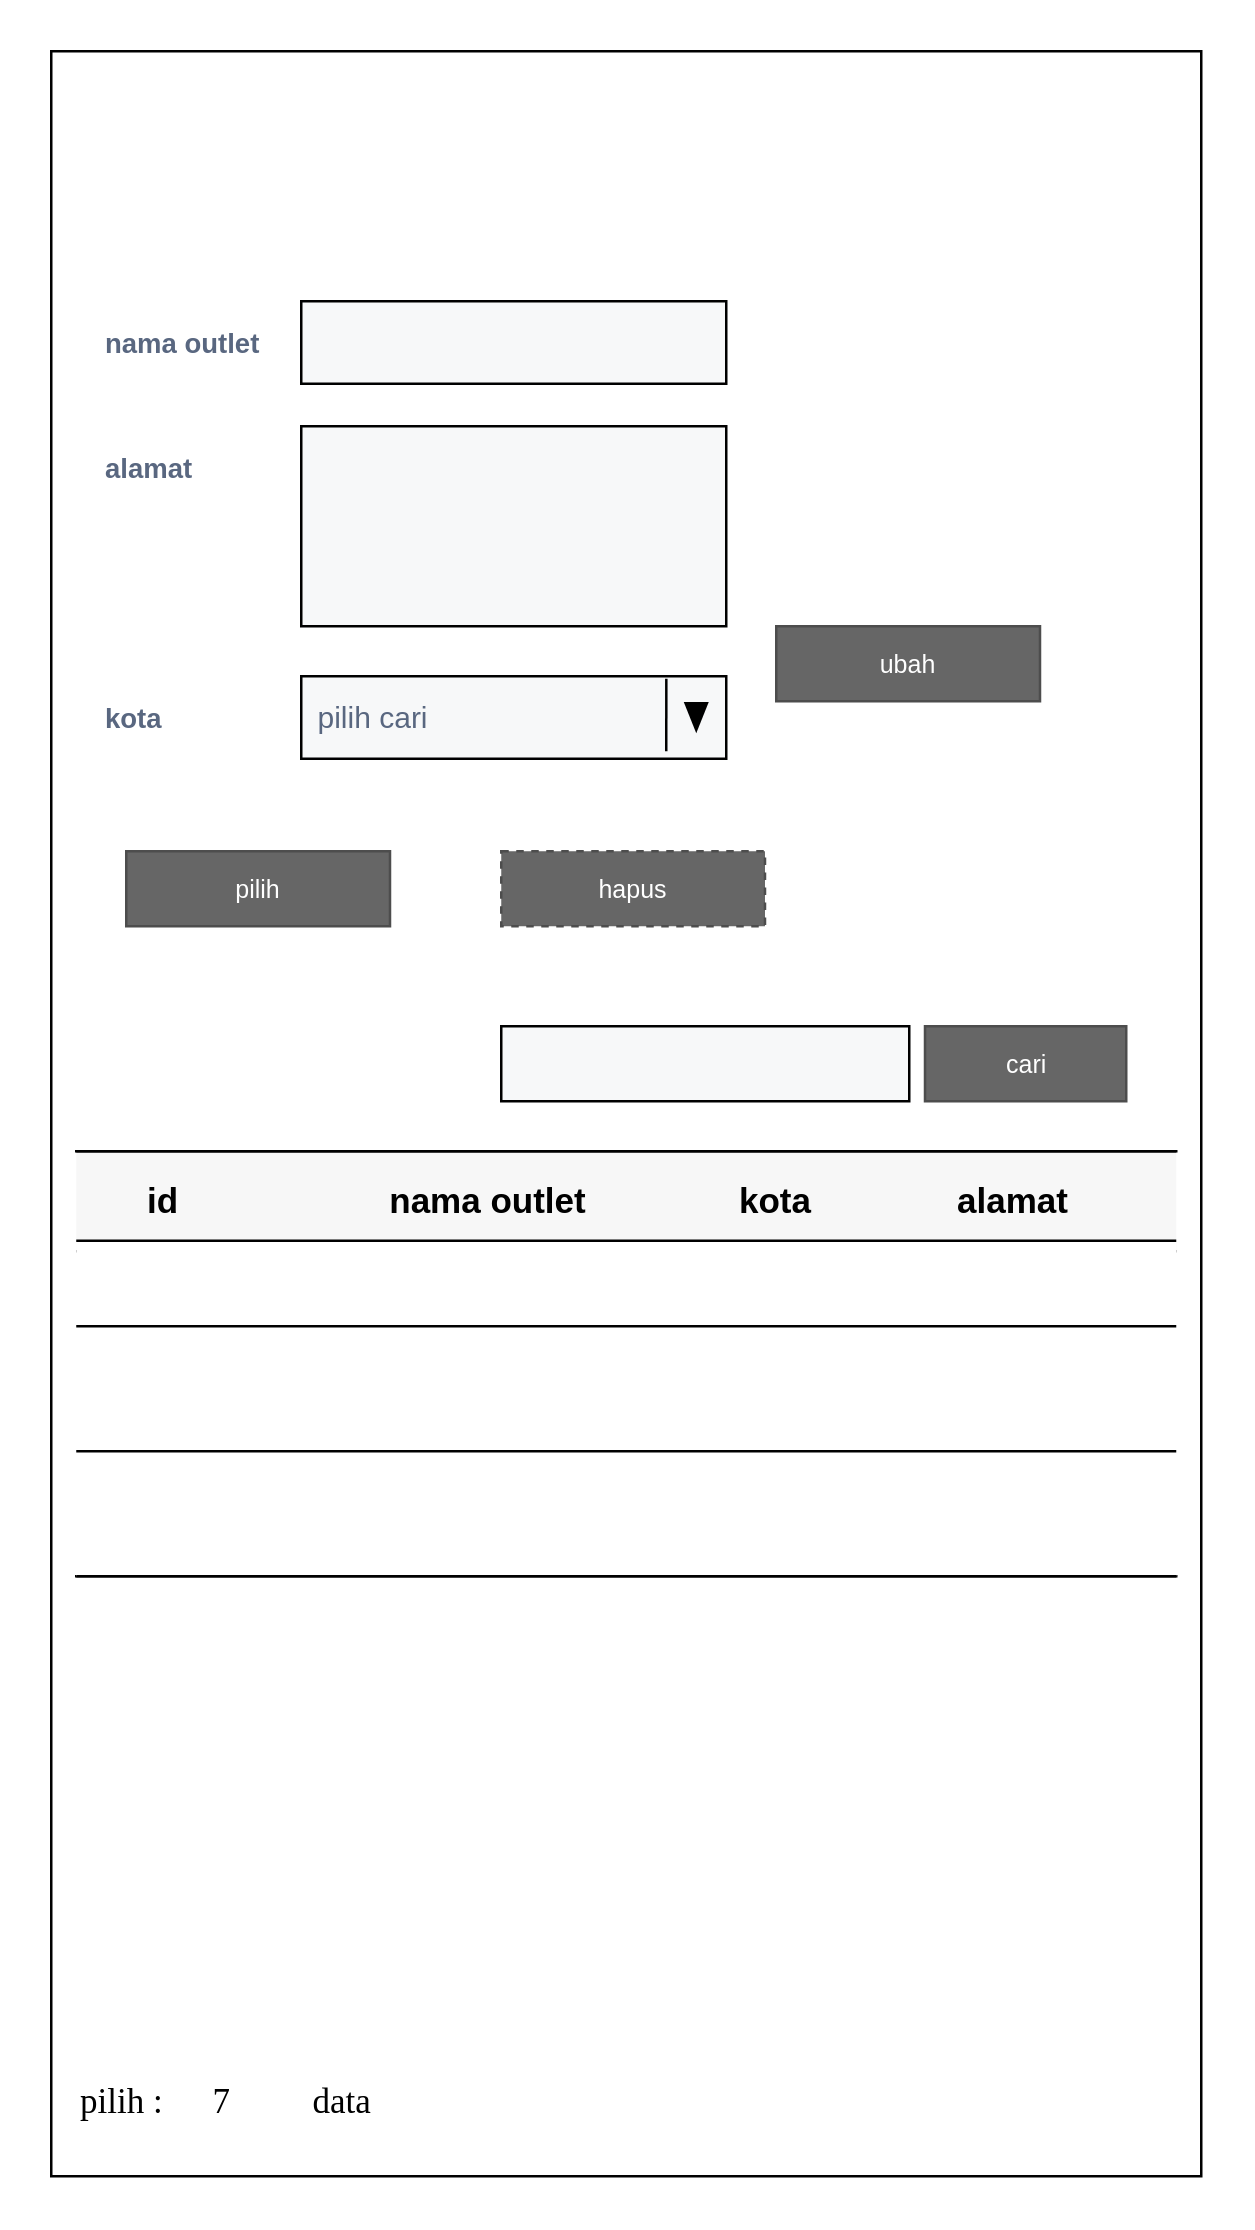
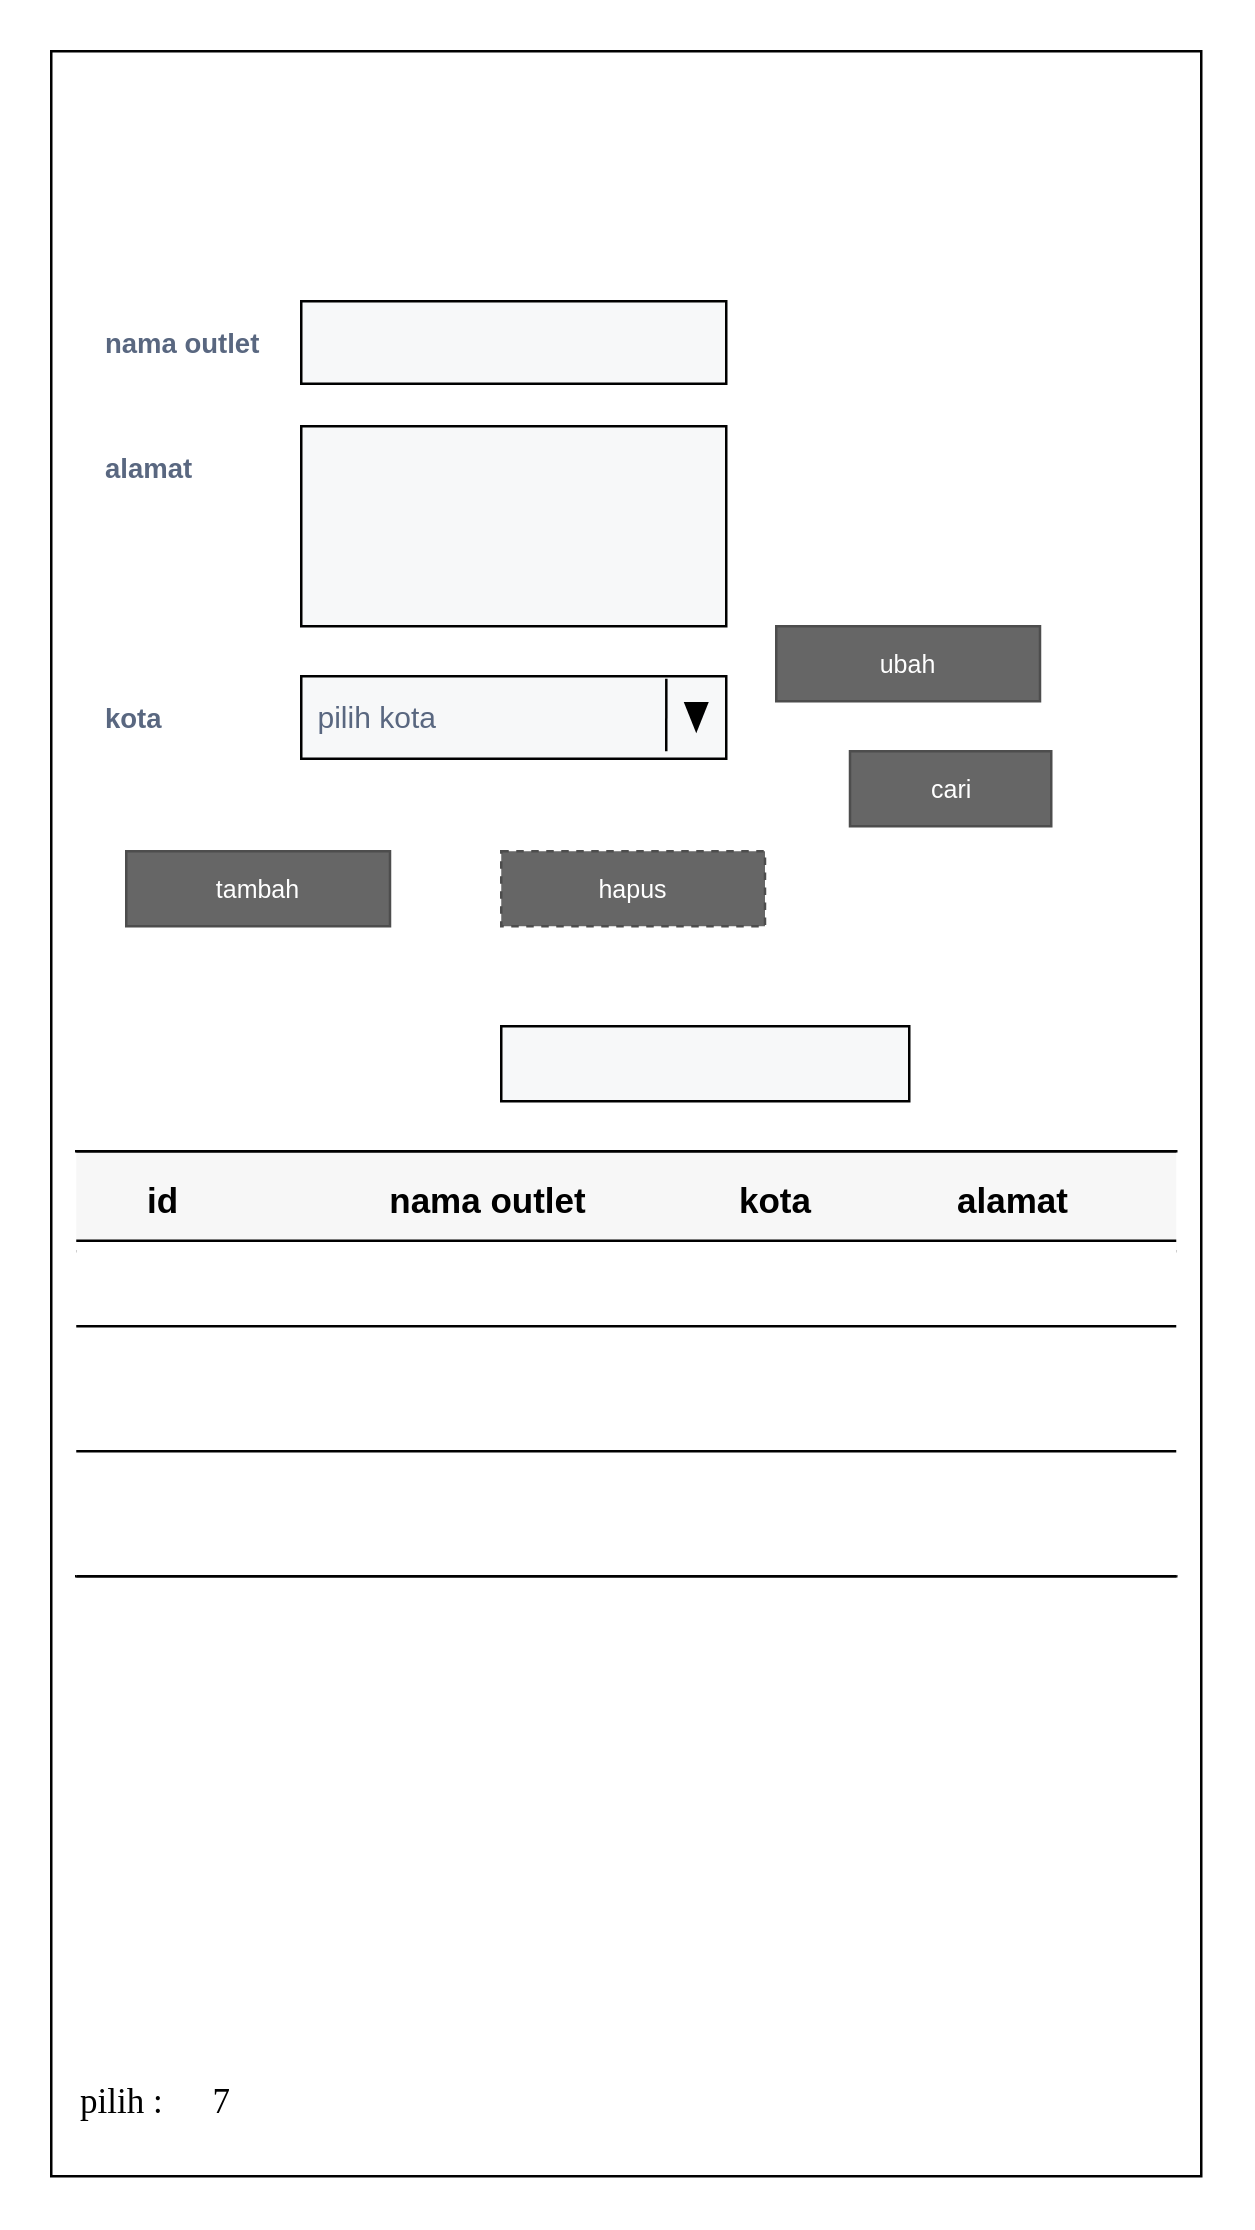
(383, 719) -> (387, 719)
(259, 889) -> (259, 889)
(1026, 1064) -> (951, 789)
(358, 2101) -> none
